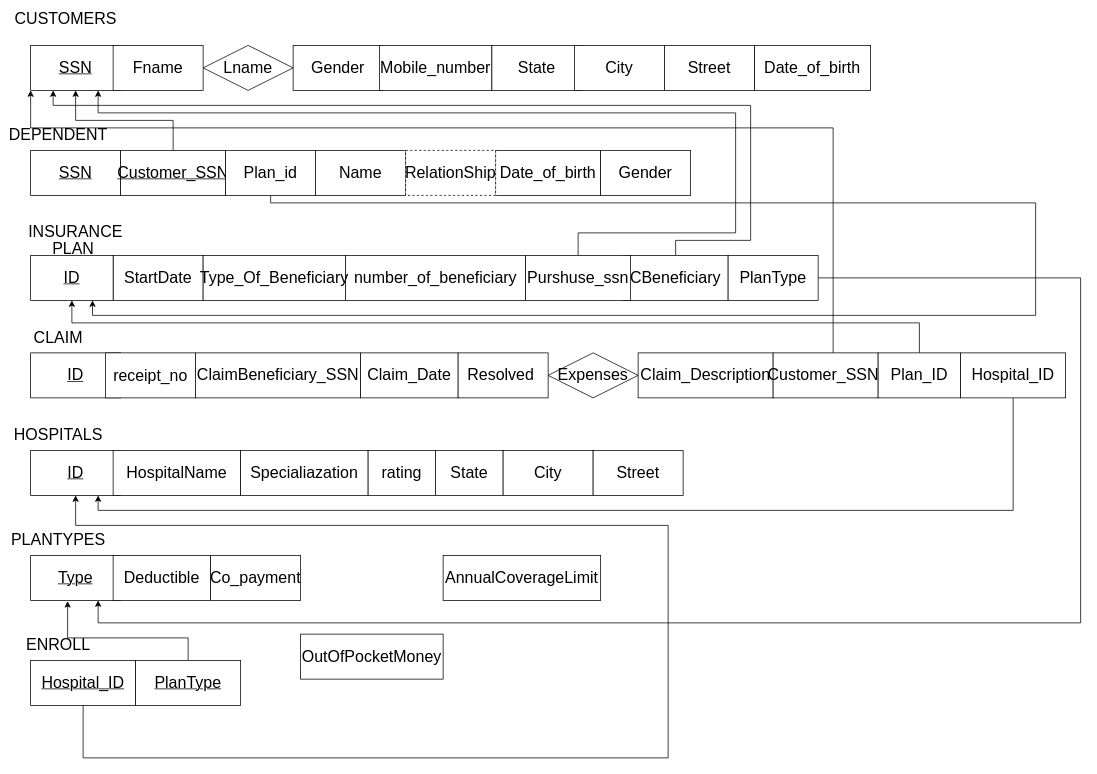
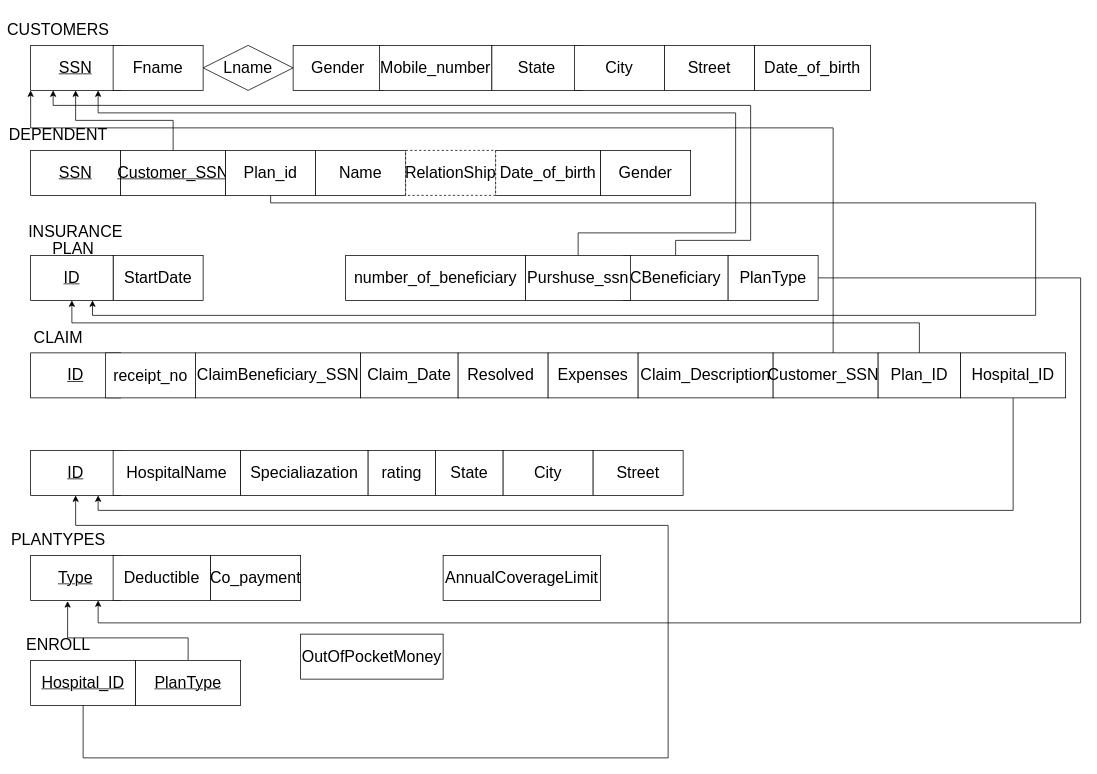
(68, 19) -> (60, 30)
(274, 278) -> none
(593, 375) -> (593, 375)
(60, 435) -> none
